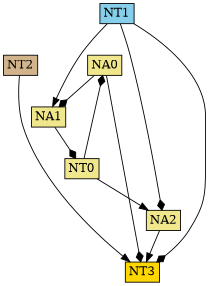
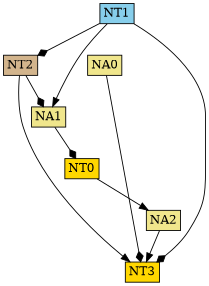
(81, 88) -> (32, 86)
(143, 111) -> (74, 37)
(92, 122) -> none
(82, 169) -> (82, 169)
